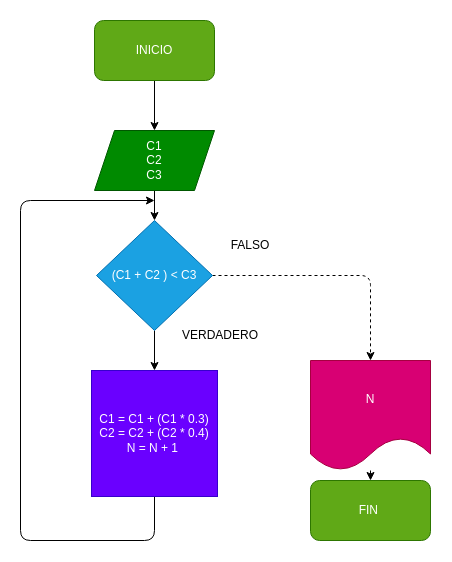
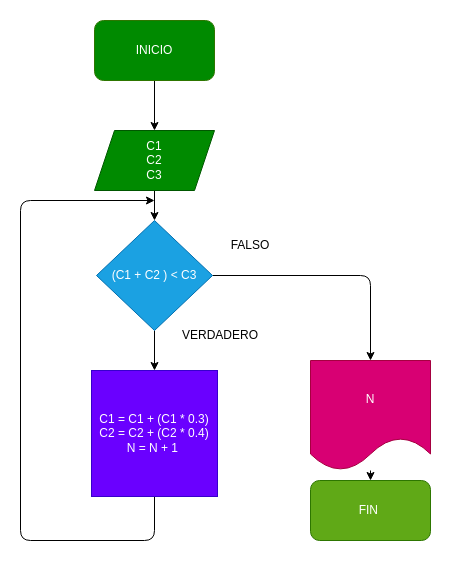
(155, 51) -> (155, 51)
(326, 276) -> (326, 276)
